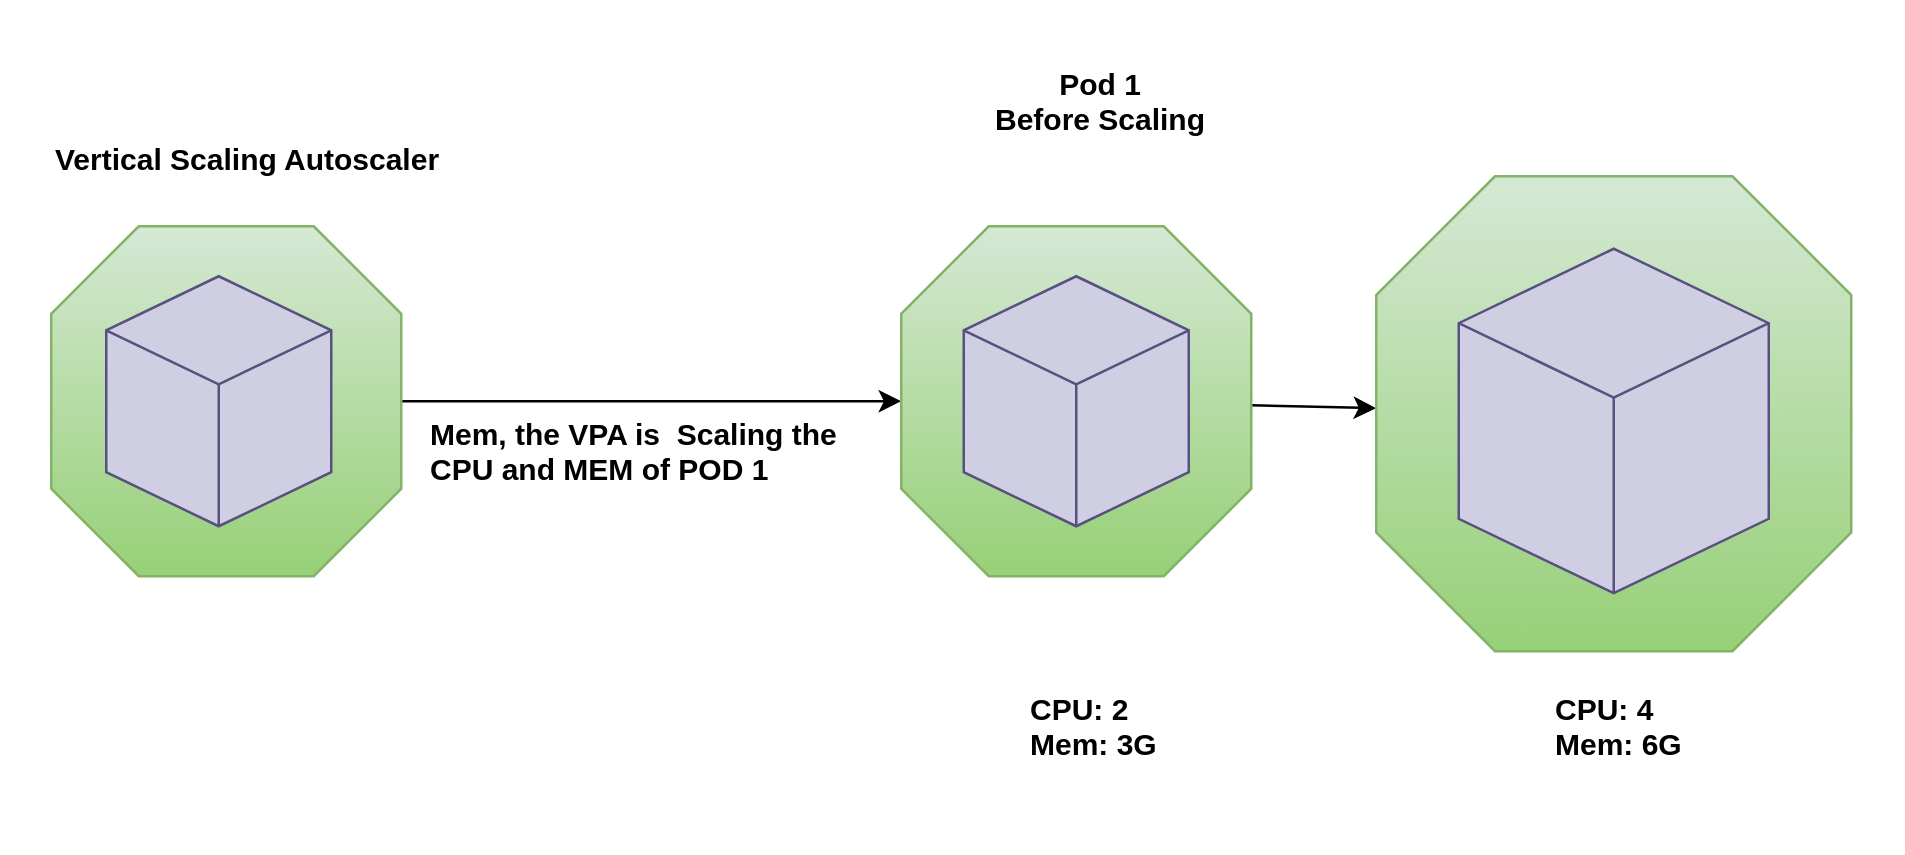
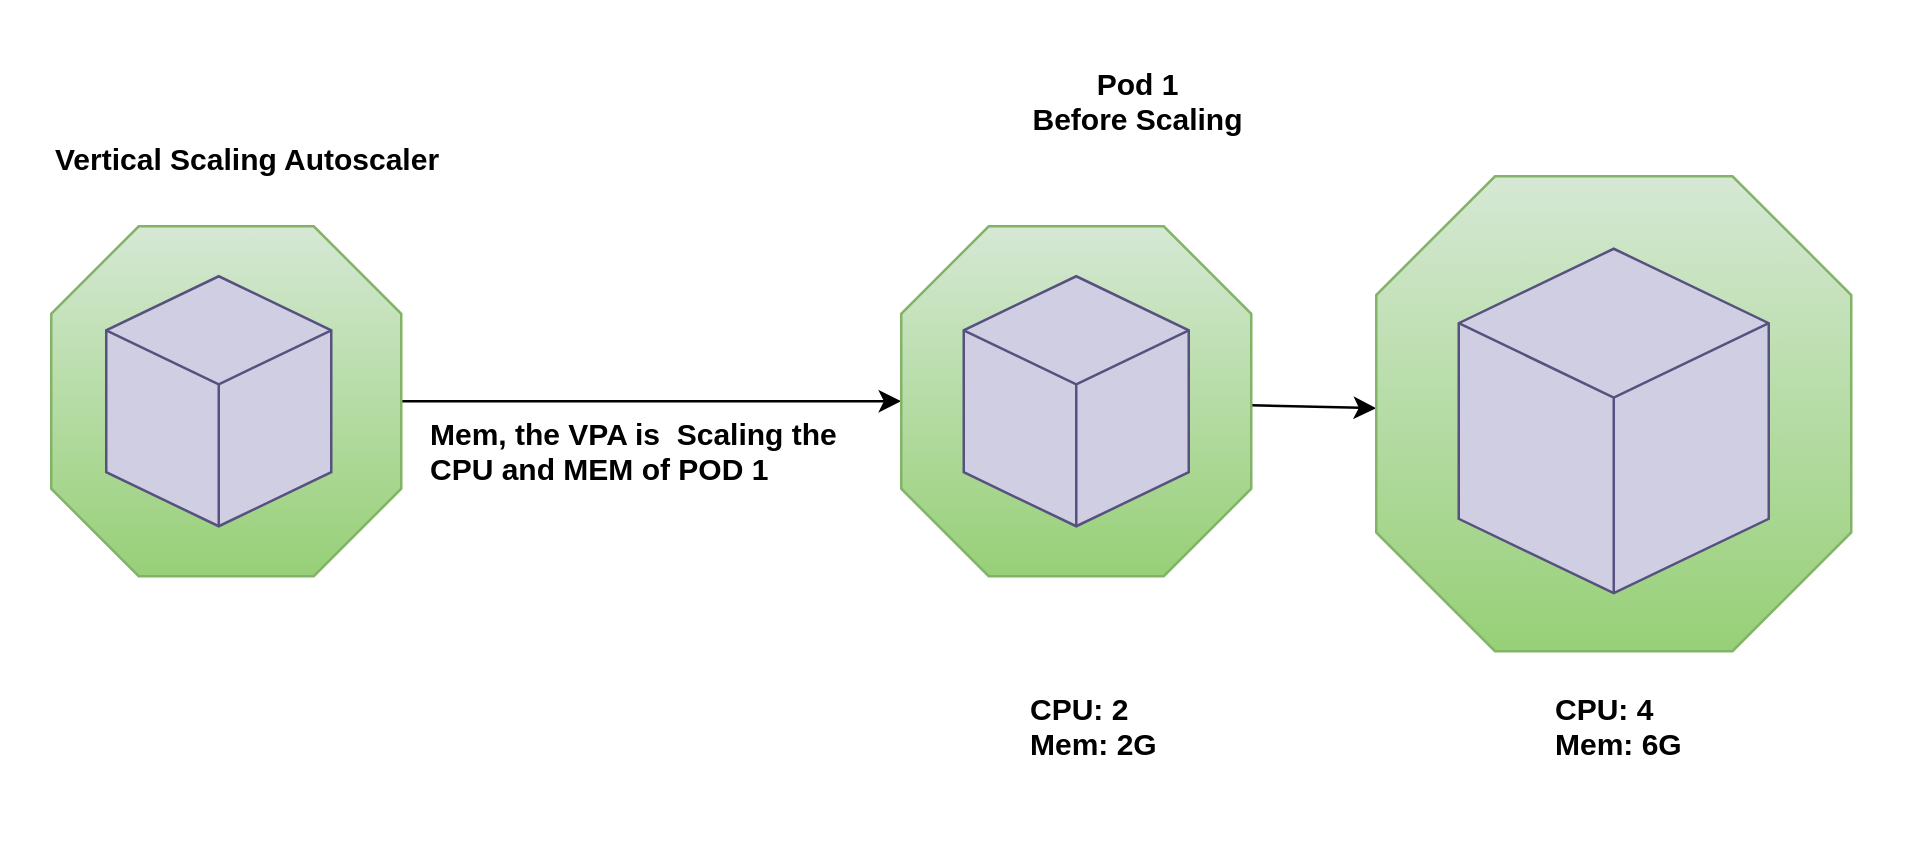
(1101, 114) -> (1139, 114)
(1082, 730) -> (1082, 730)
